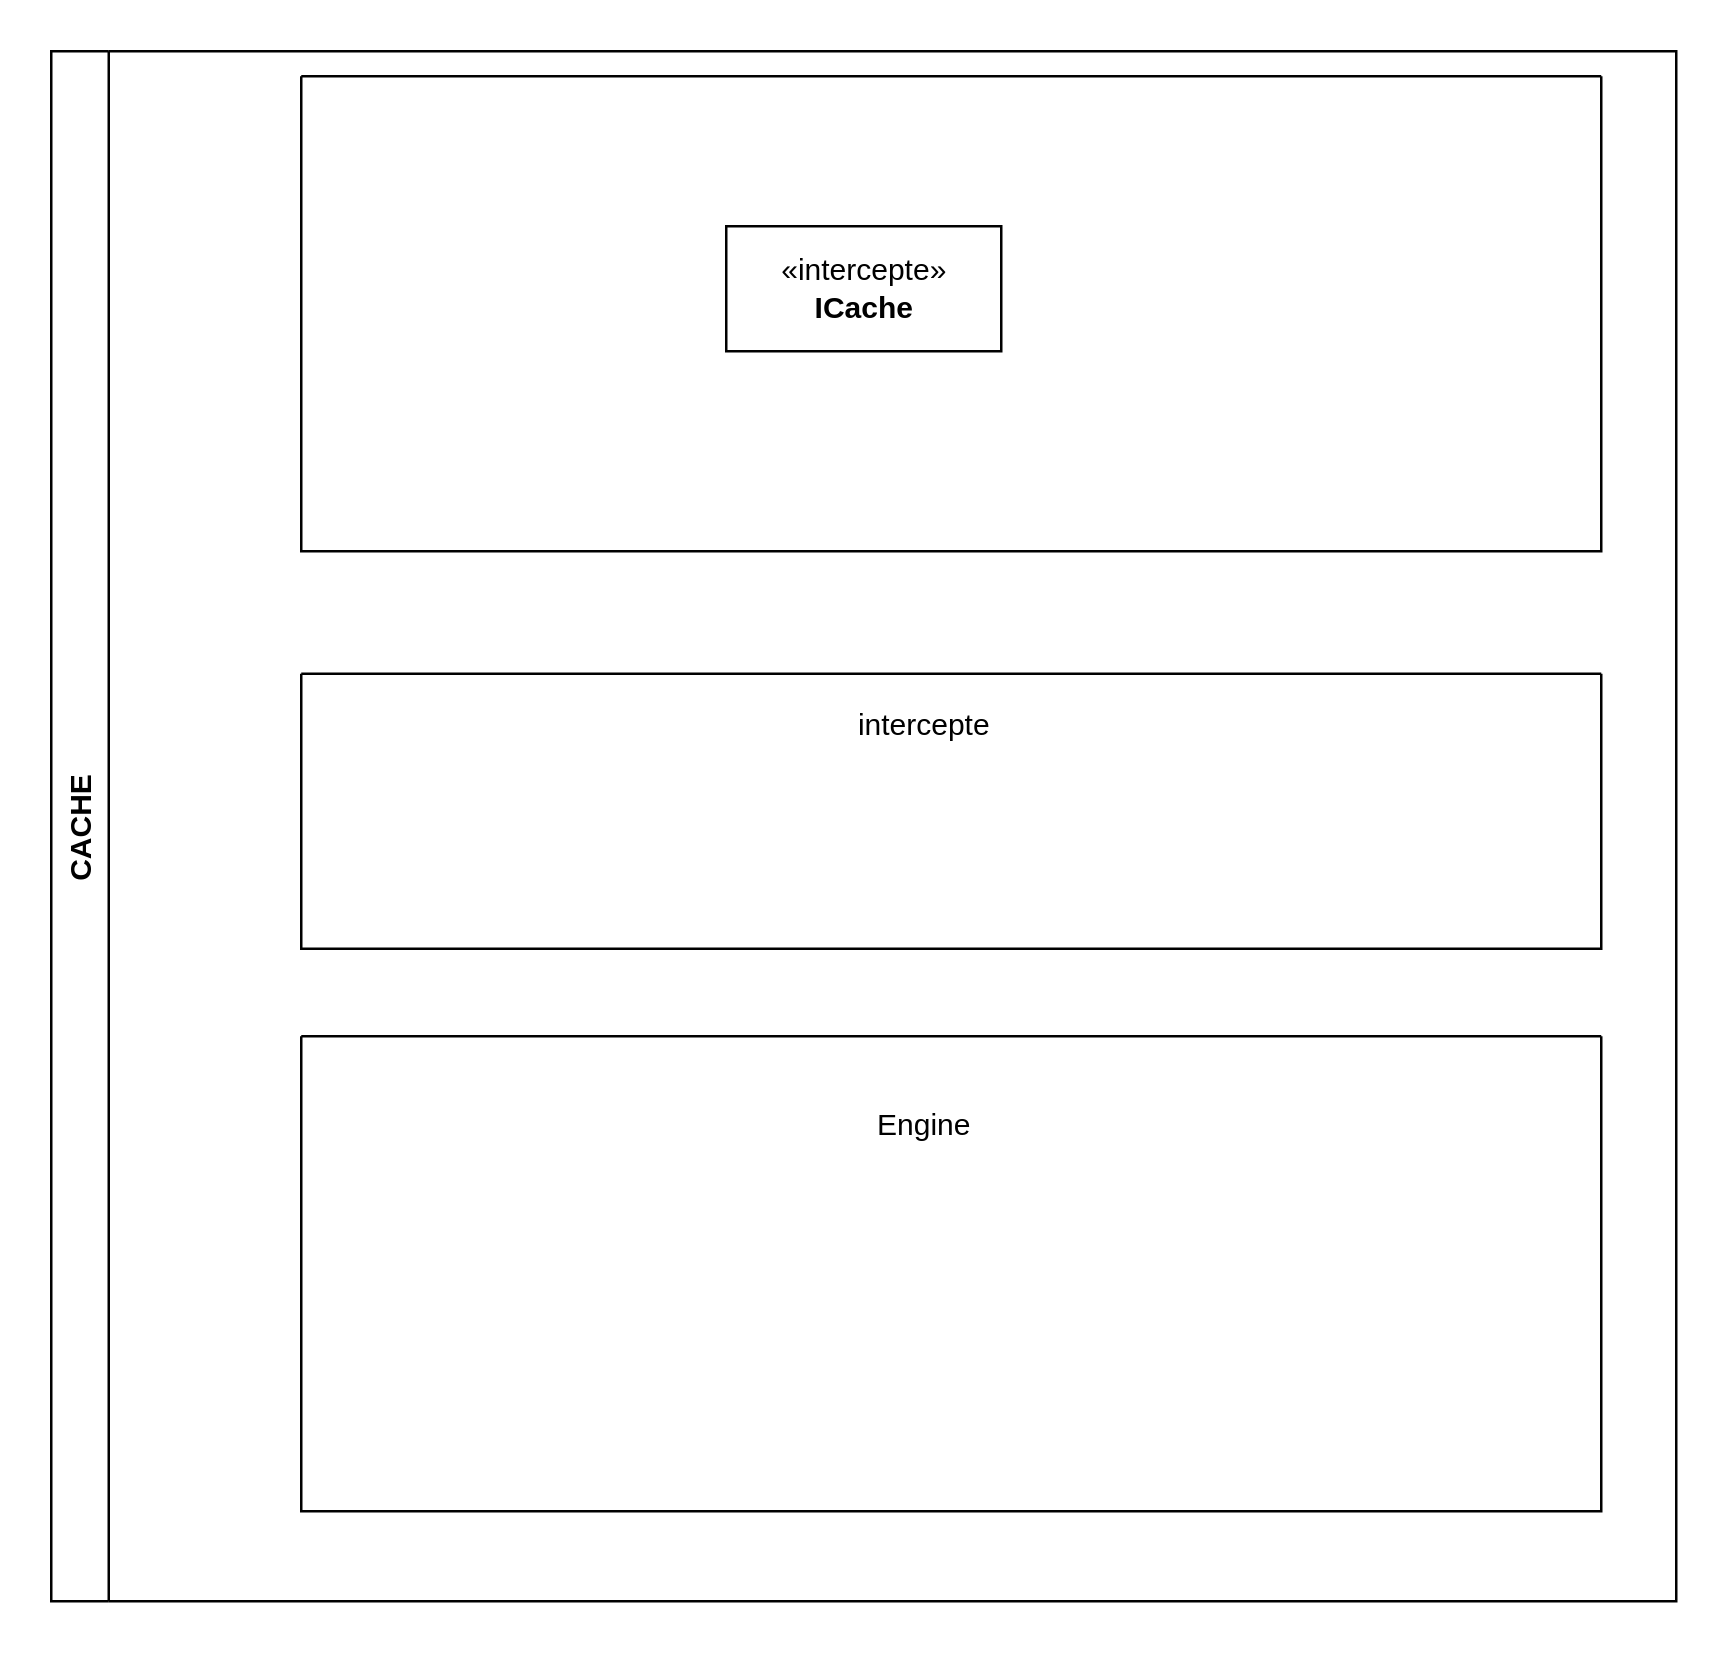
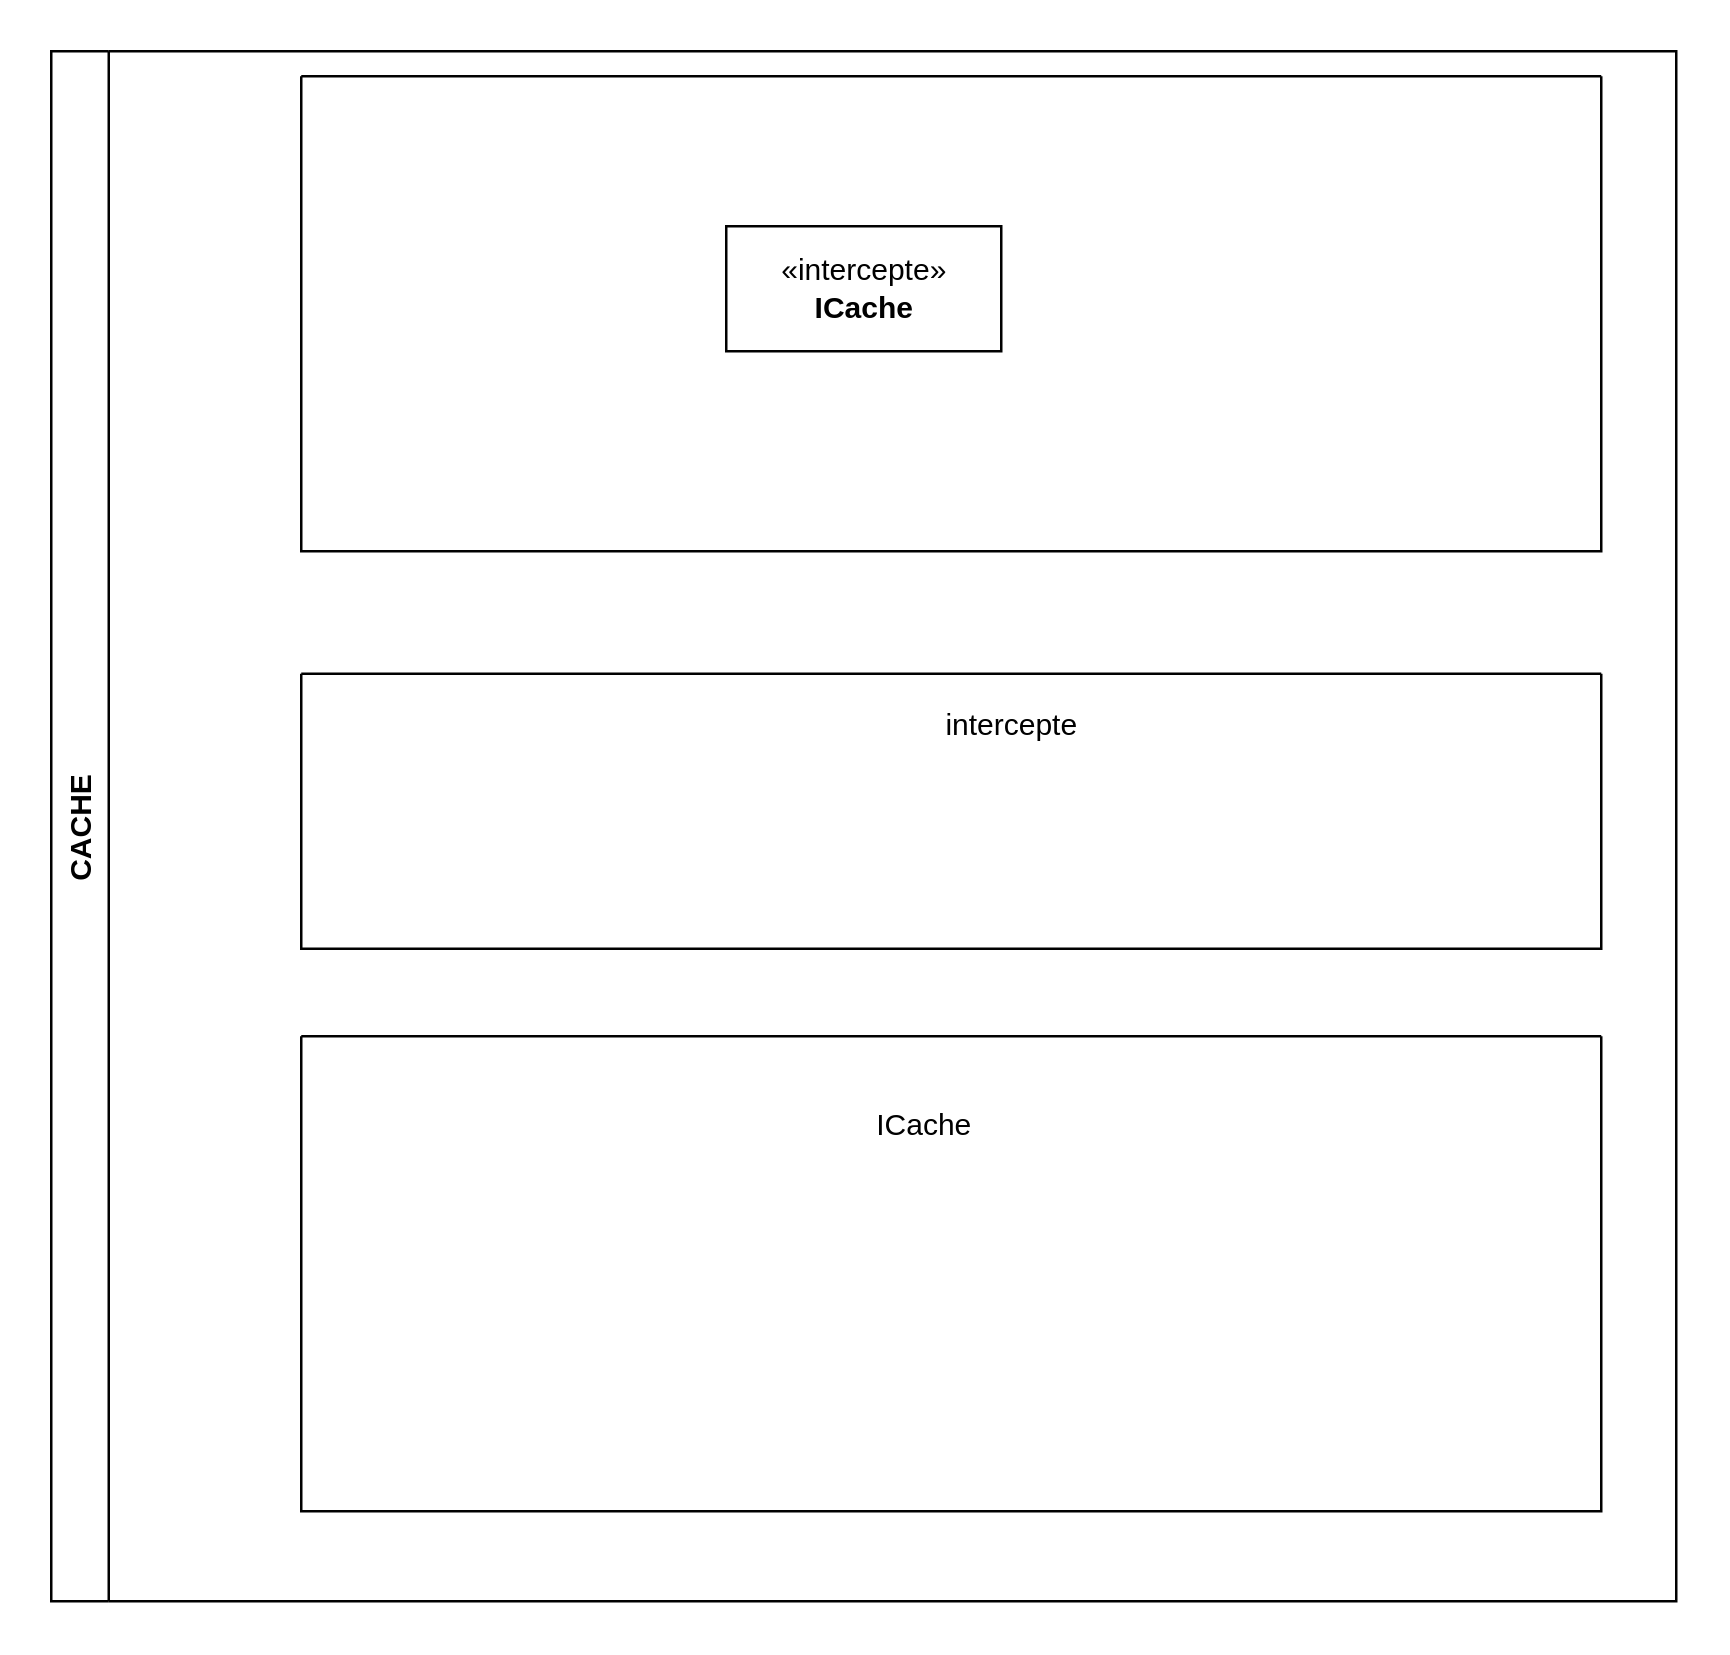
(924, 726) -> (1011, 726)
(925, 1126) -> (925, 1126)
